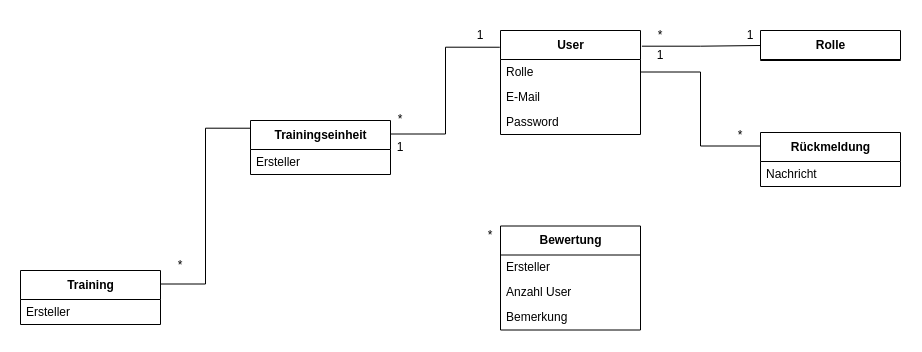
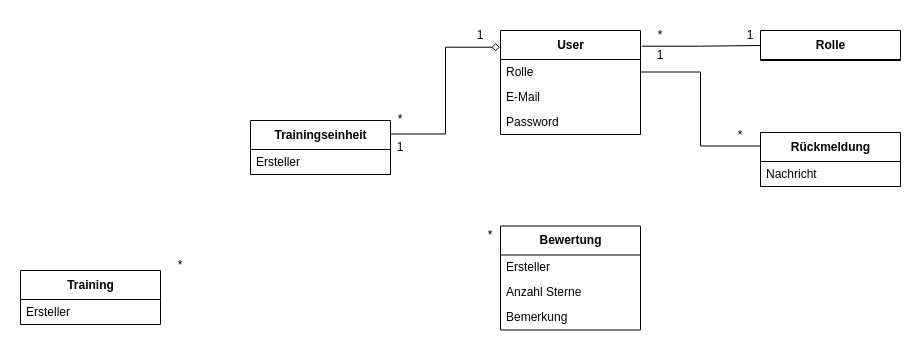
(495, 47) -> (491, 47)
(206, 207) -> none
(540, 293) -> (547, 293)
